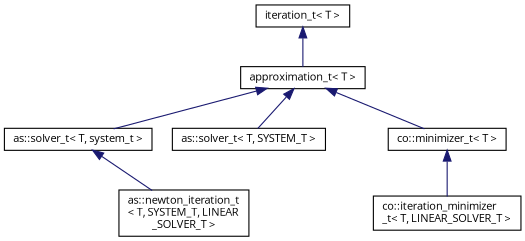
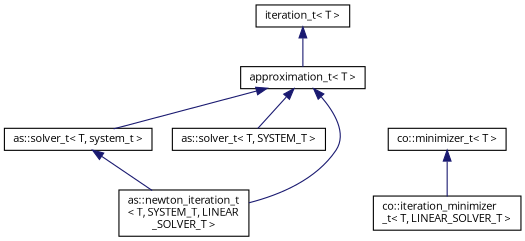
(380, 111) -> (321, 167)
